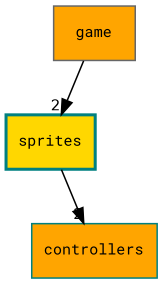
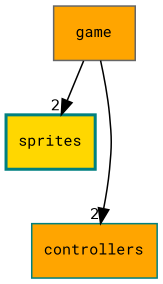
(70, 189) -> (111, 134)
